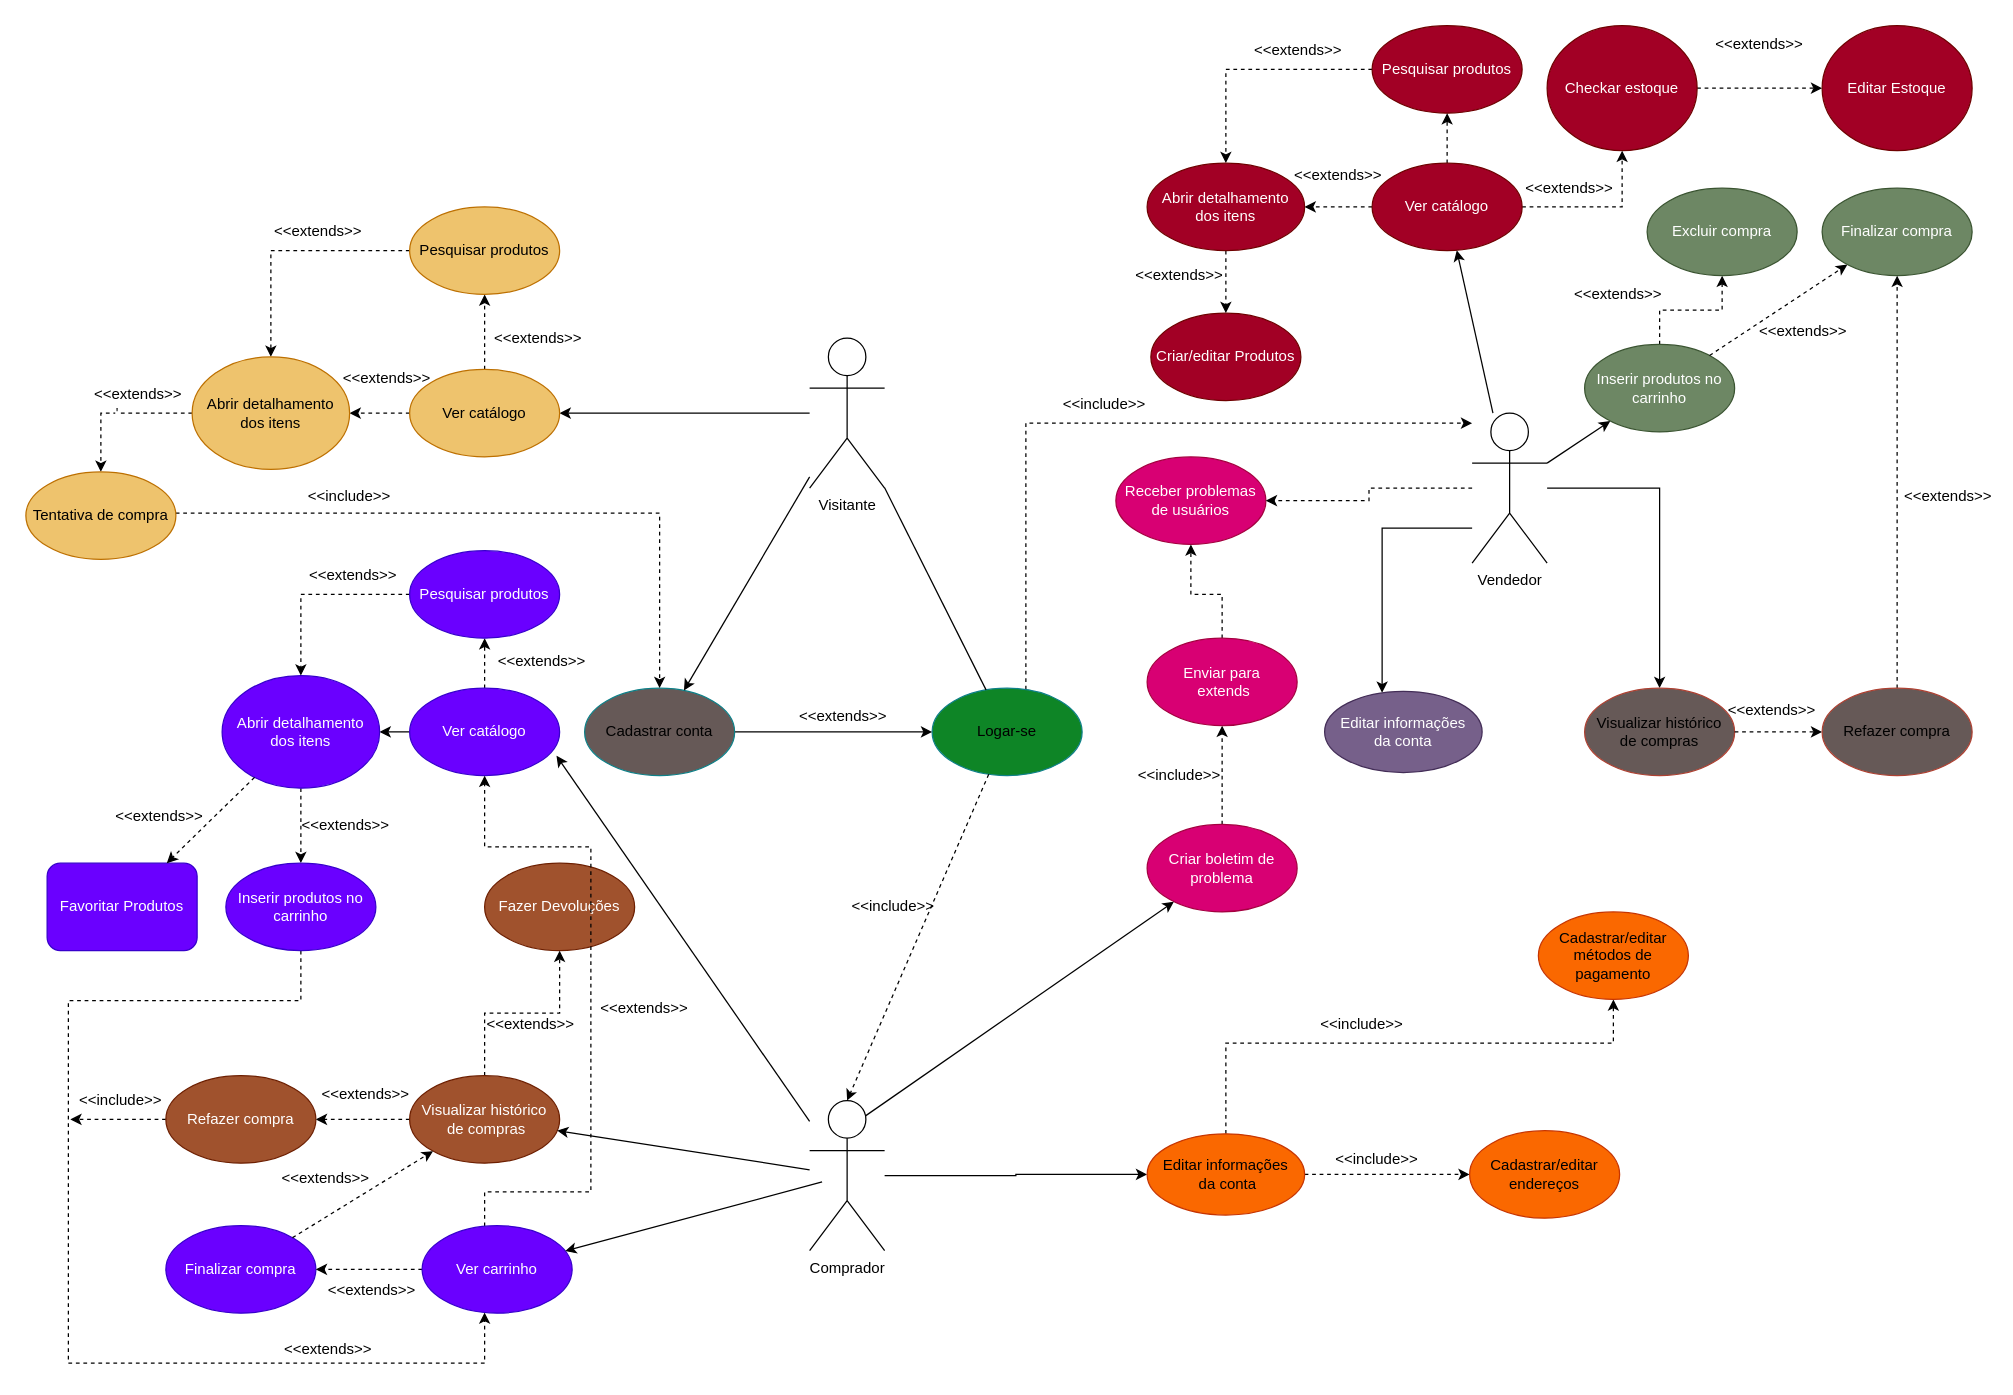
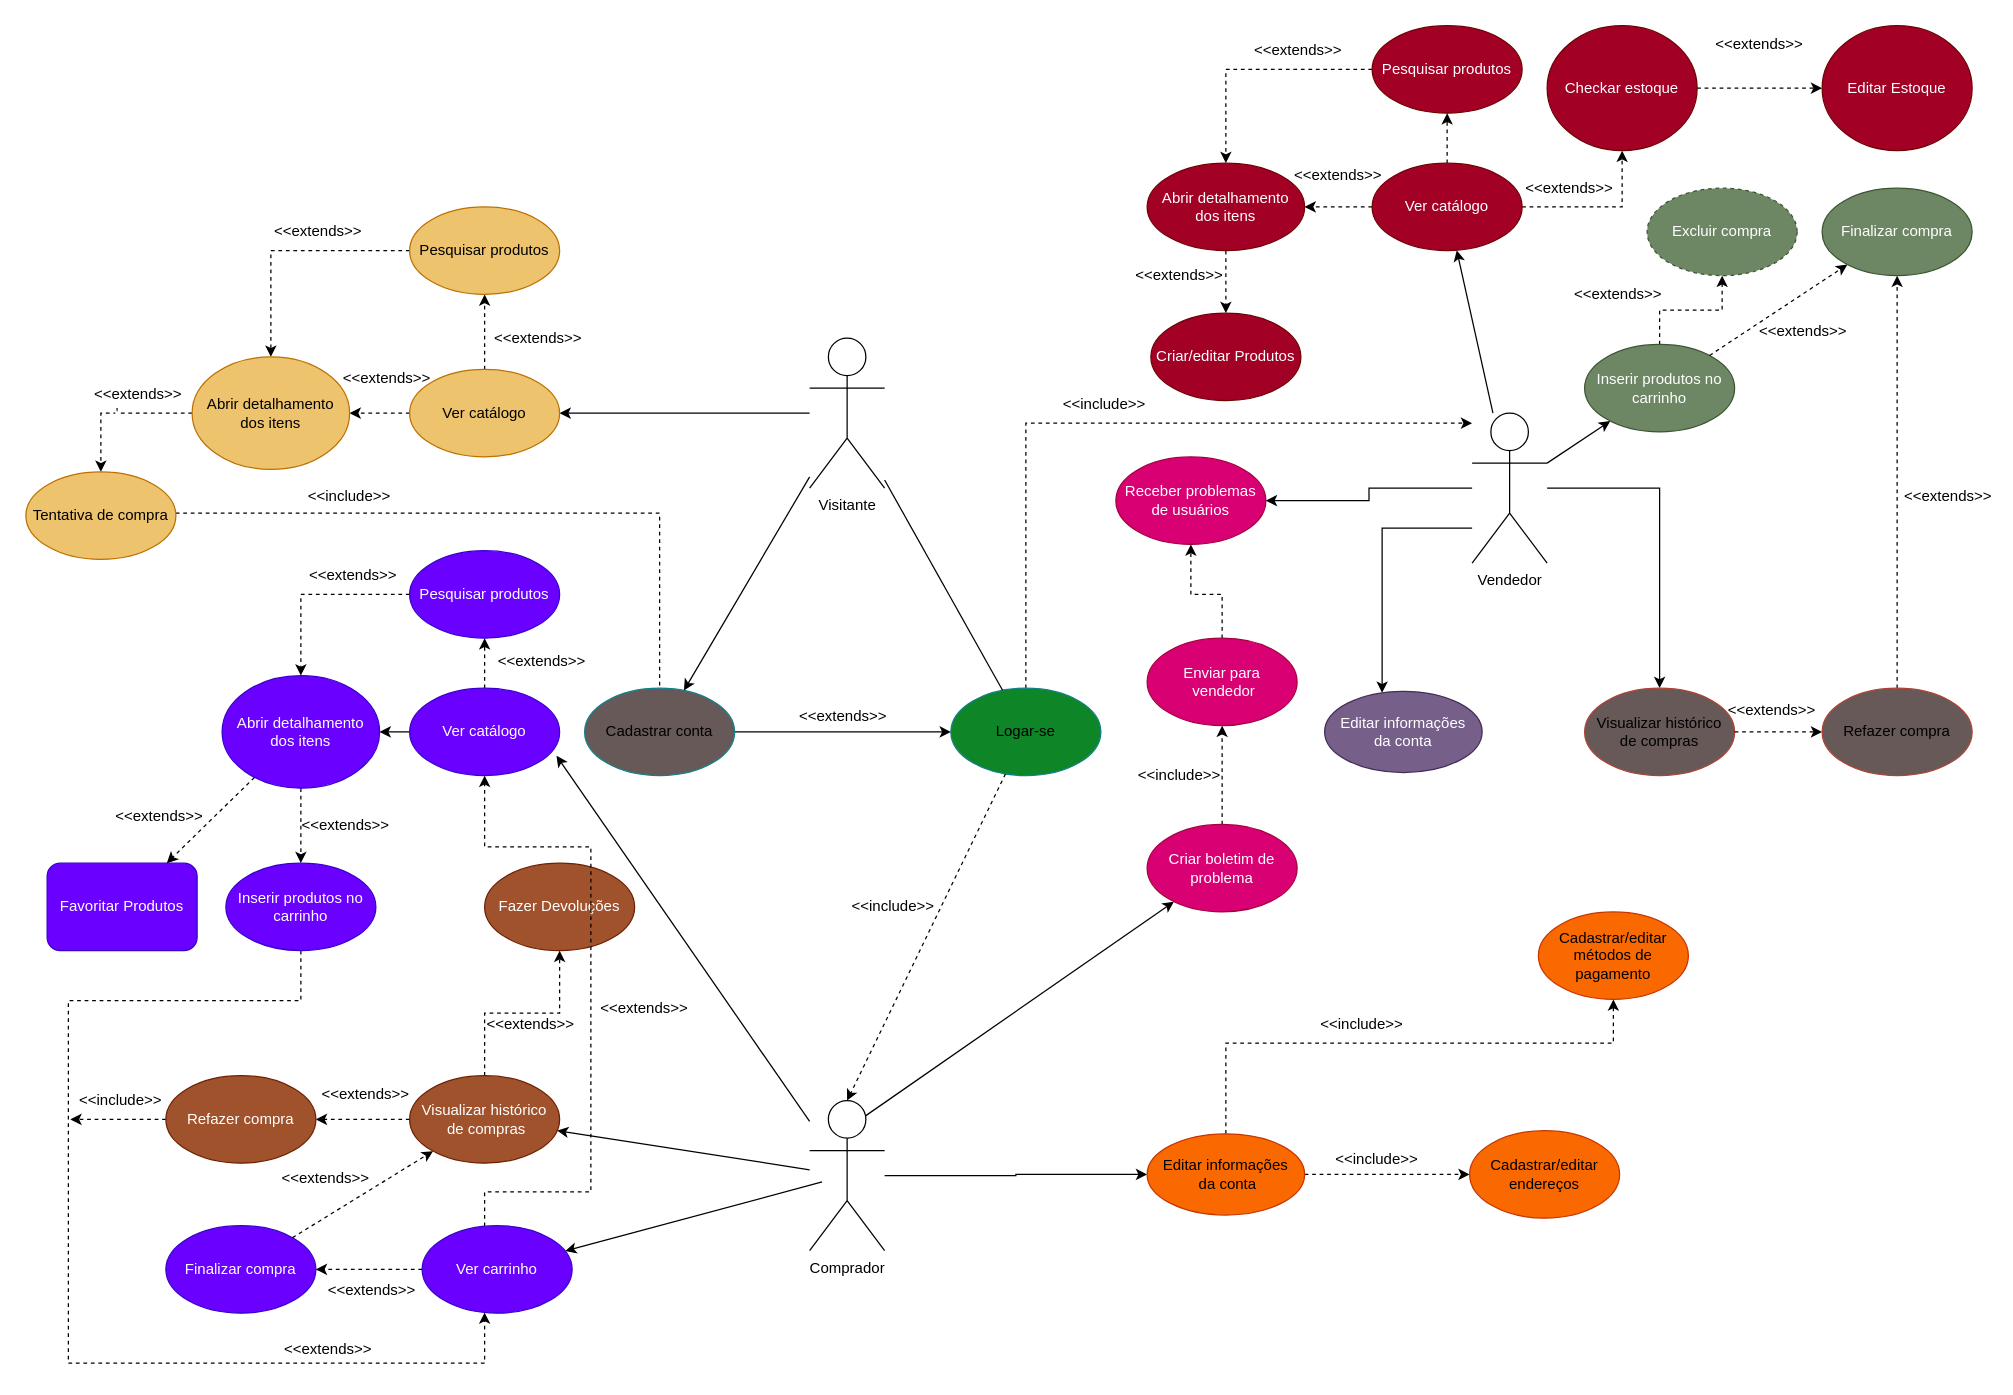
(1722, 232) -> (1722, 232)
(1369, 491) -> (1369, 491)
(659, 678) -> (659, 682)
(1222, 682) -> (1222, 682)
(1007, 732) -> (1026, 732)
